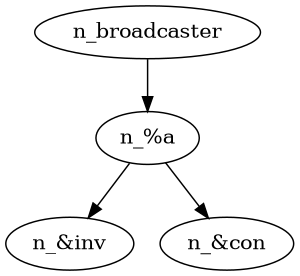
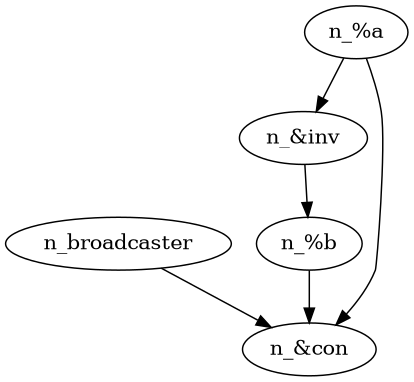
(148, 78) -> (210, 294)
none -> (309, 244)
